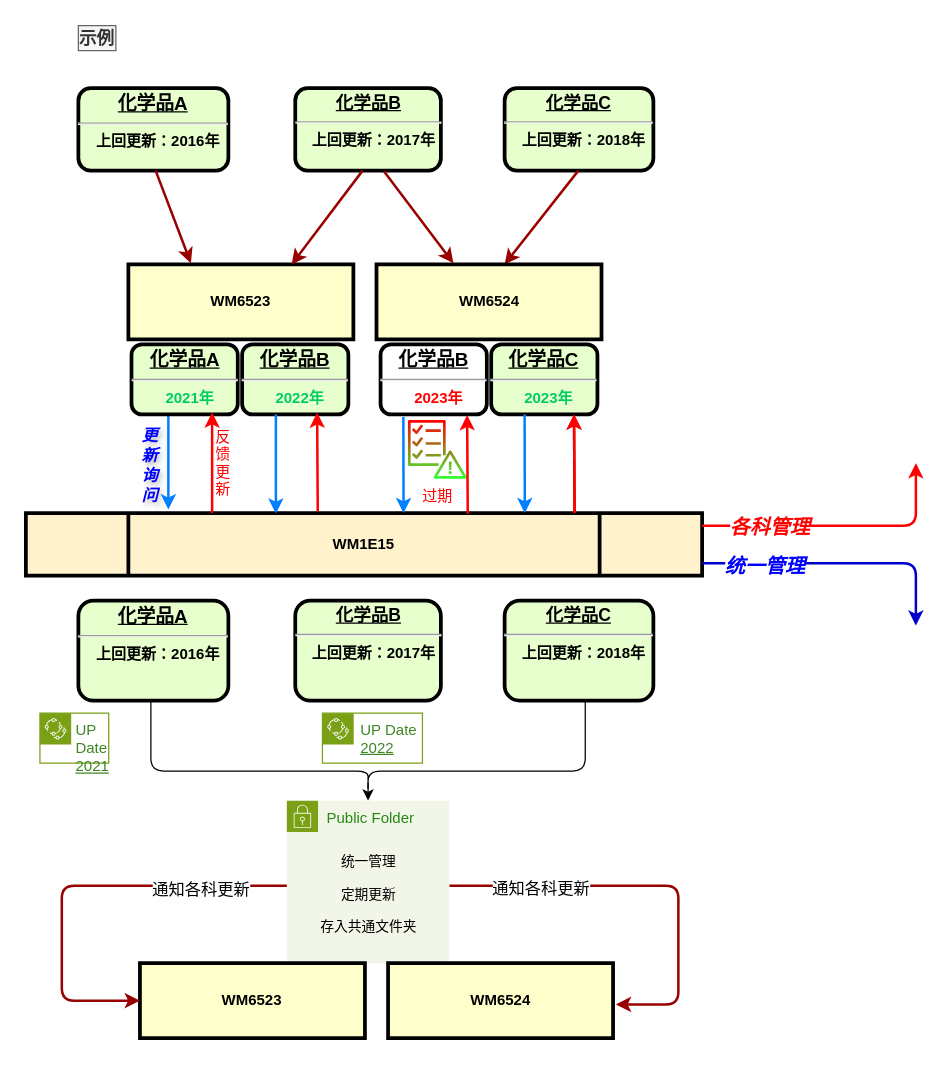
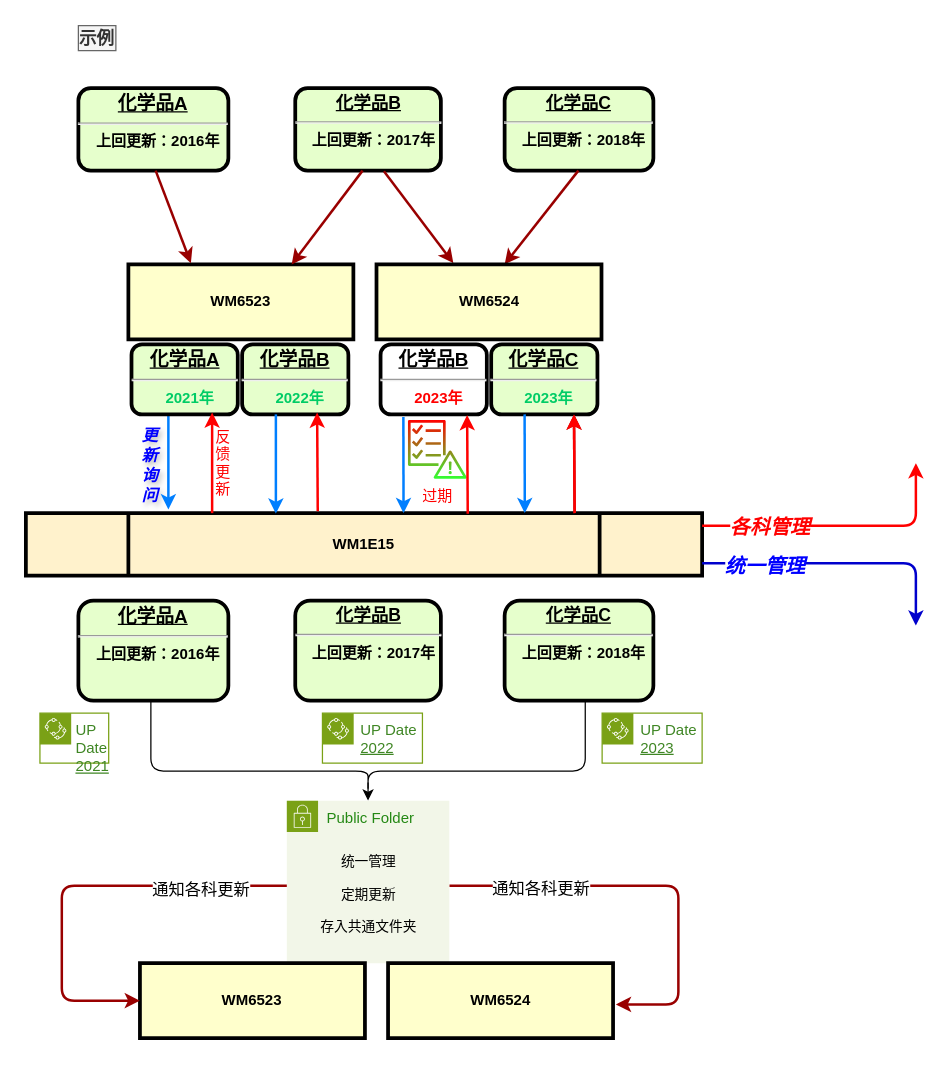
none -> (652, 738)
